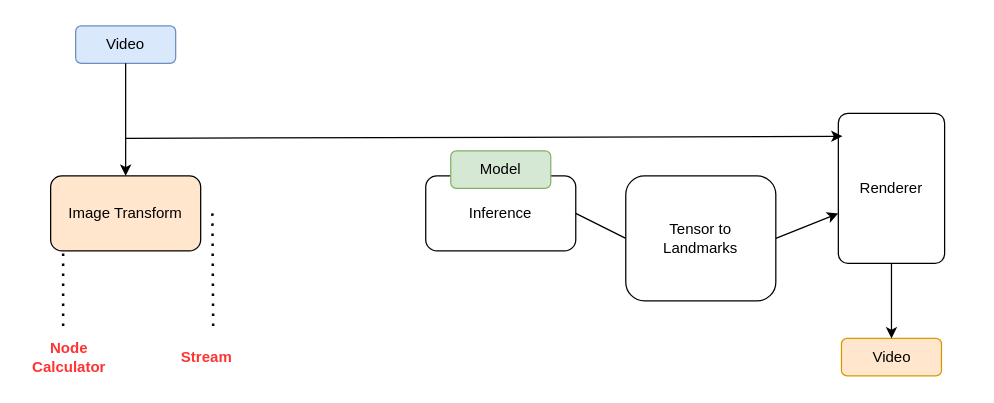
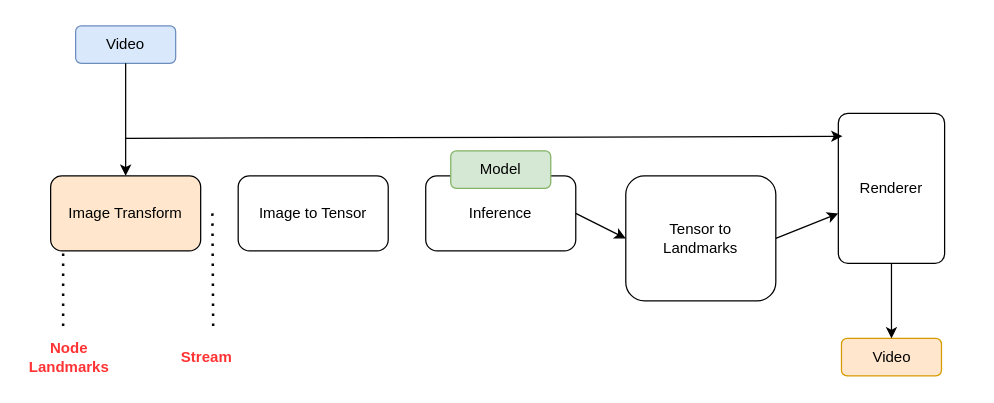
none -> (313, 213)
(619, 235) -> (617, 234)
(69, 357) -> (69, 357)
